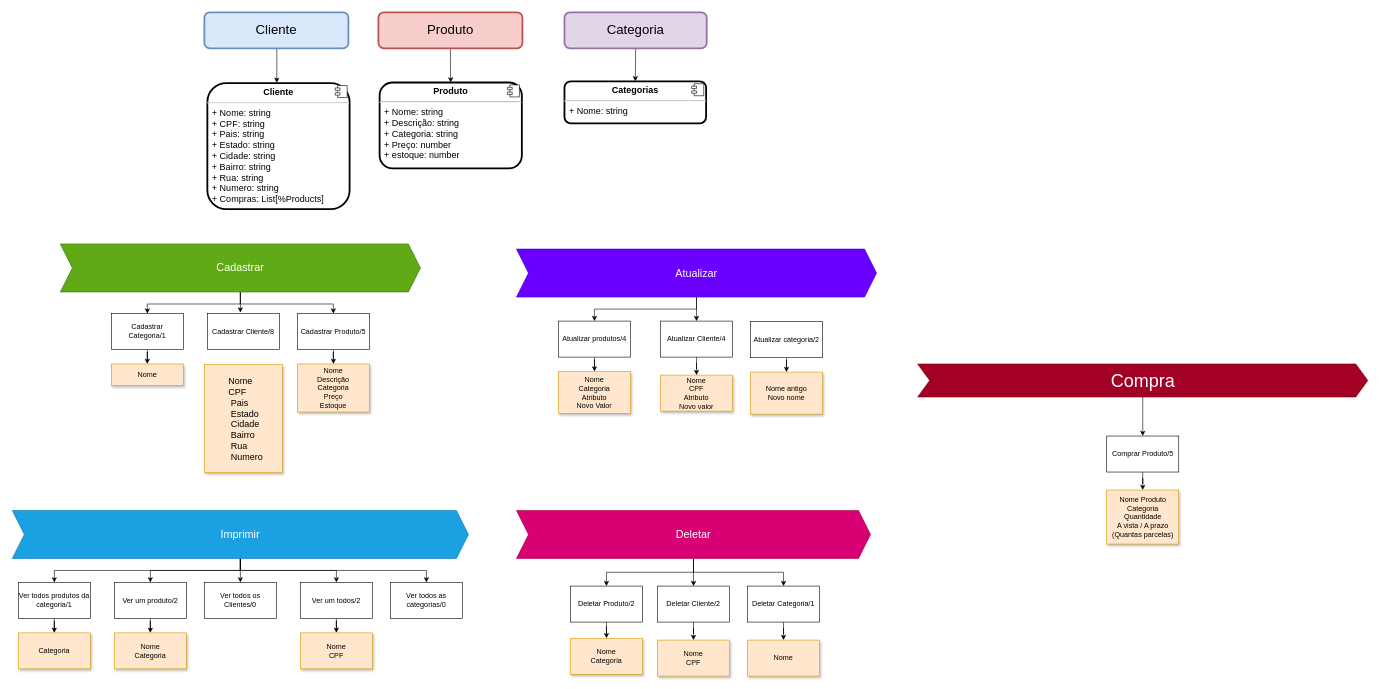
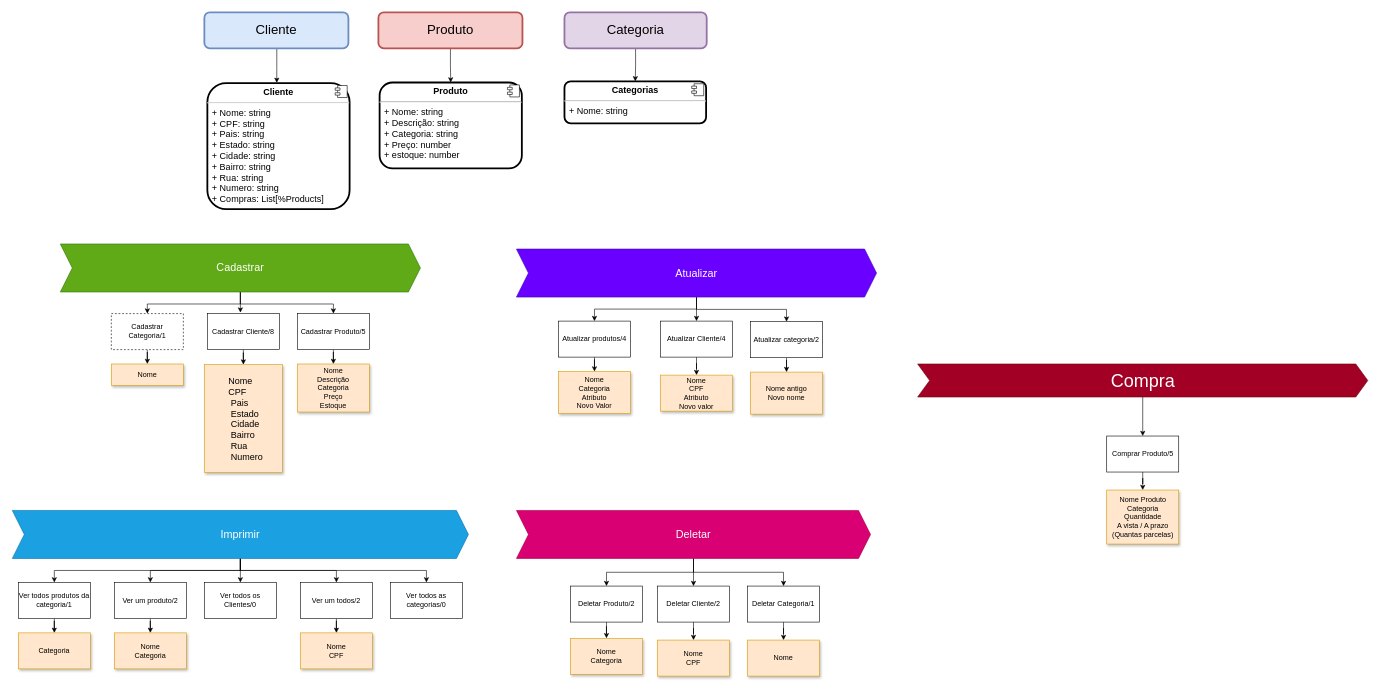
none -> (746, 309)
(147, 332) -> (147, 332)
none -> (243, 359)
